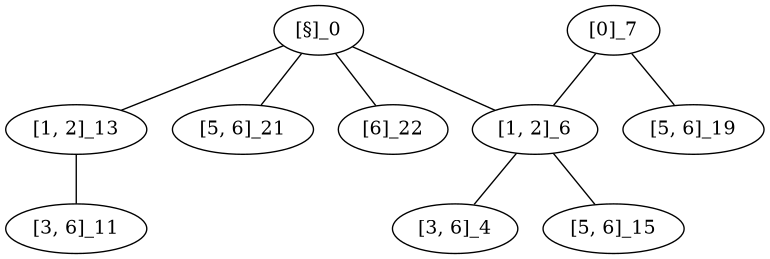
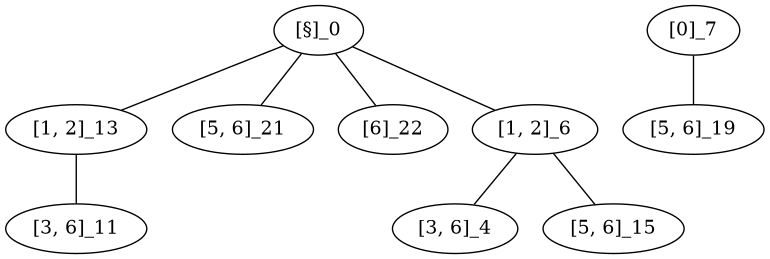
(575, 80) -> none
